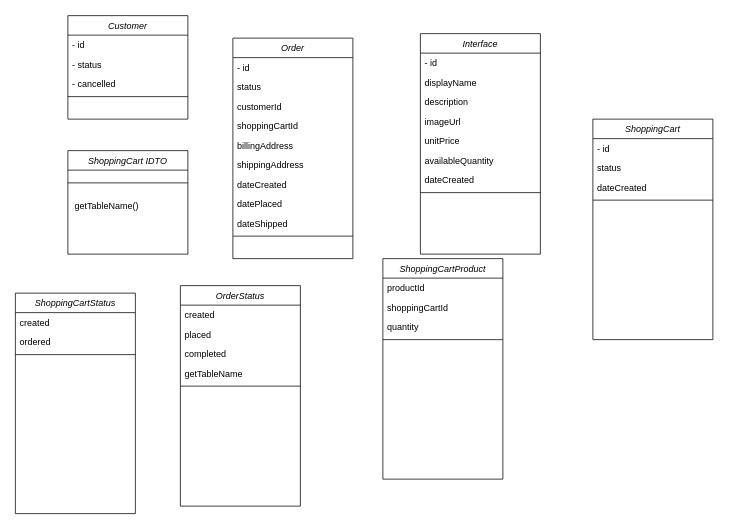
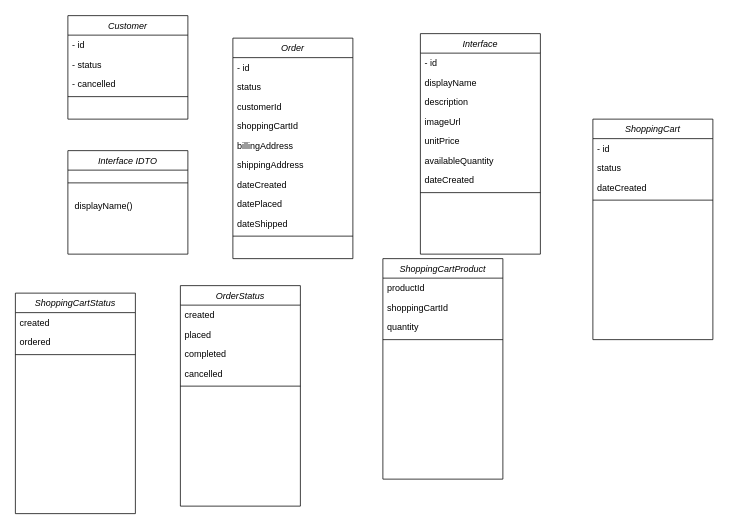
(128, 161) -> (128, 161)
(106, 206) -> (102, 206)
(214, 374) -> (205, 374)
